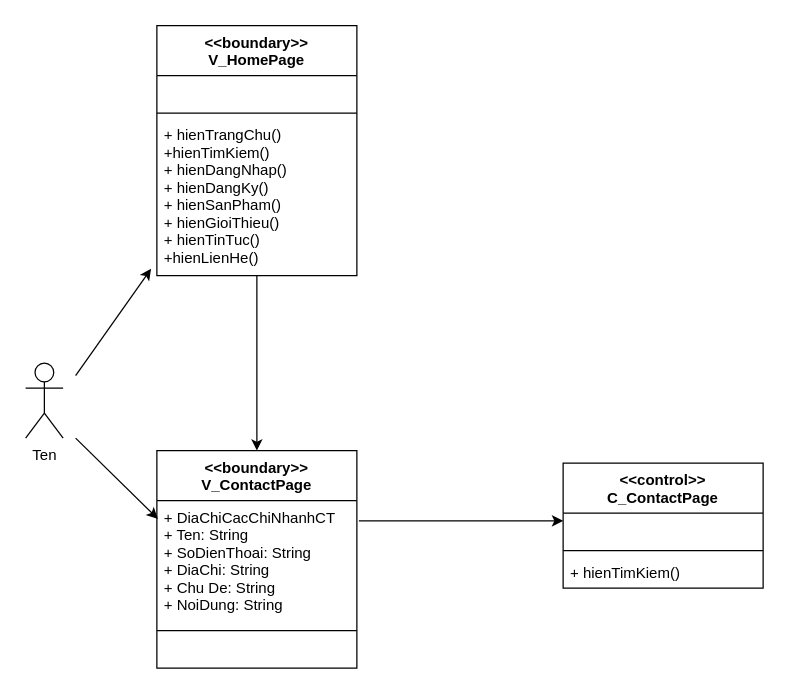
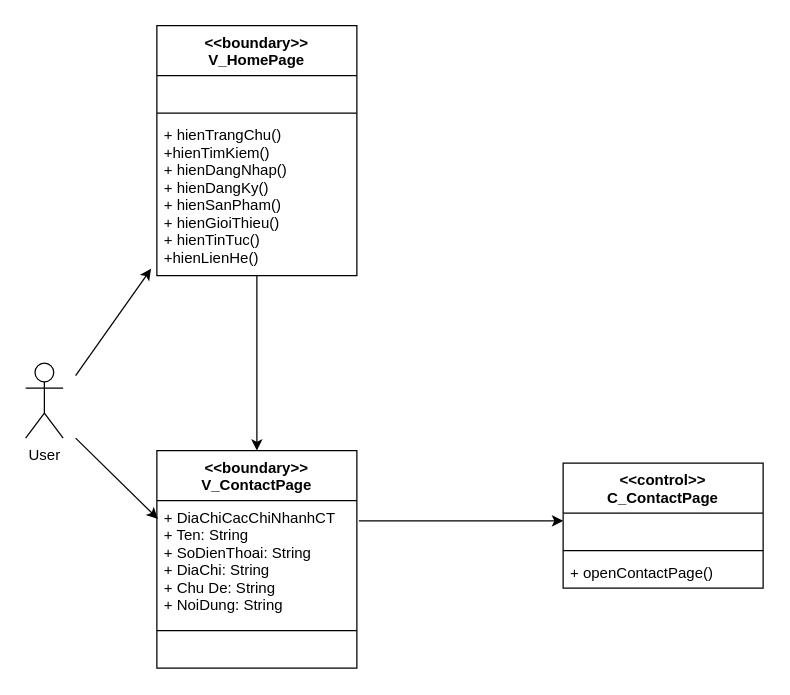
(45, 456) -> (45, 456)
(625, 573) -> (648, 573)
